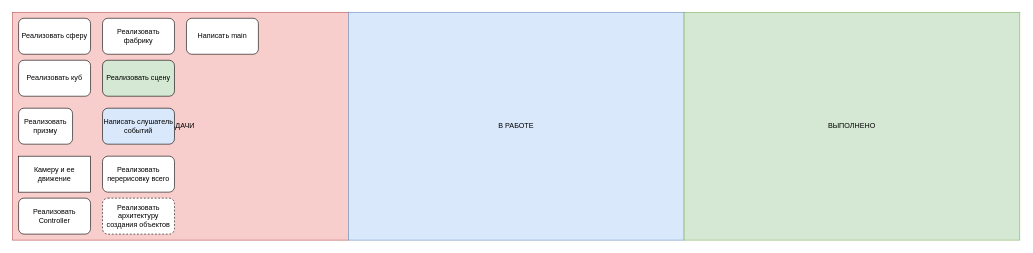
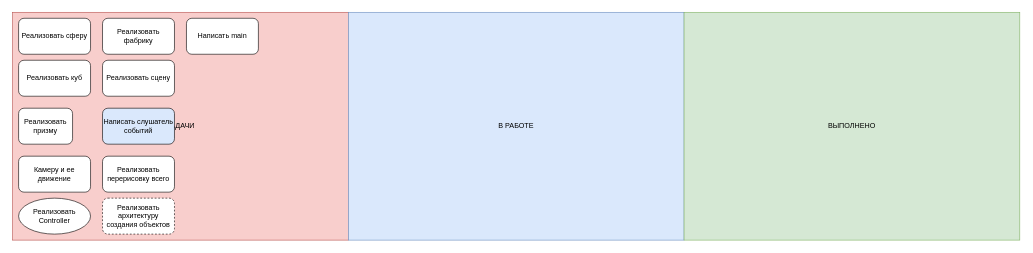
(138, 78) -> (138, 78)
(54, 174) -> (54, 174)
(54, 216) -> (54, 216)
